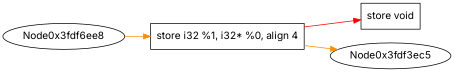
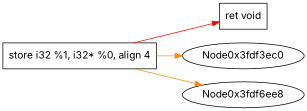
(391, 16) -> (243, 16)
(134, 36) -> (165, 76)
(391, 56) -> (243, 56)
